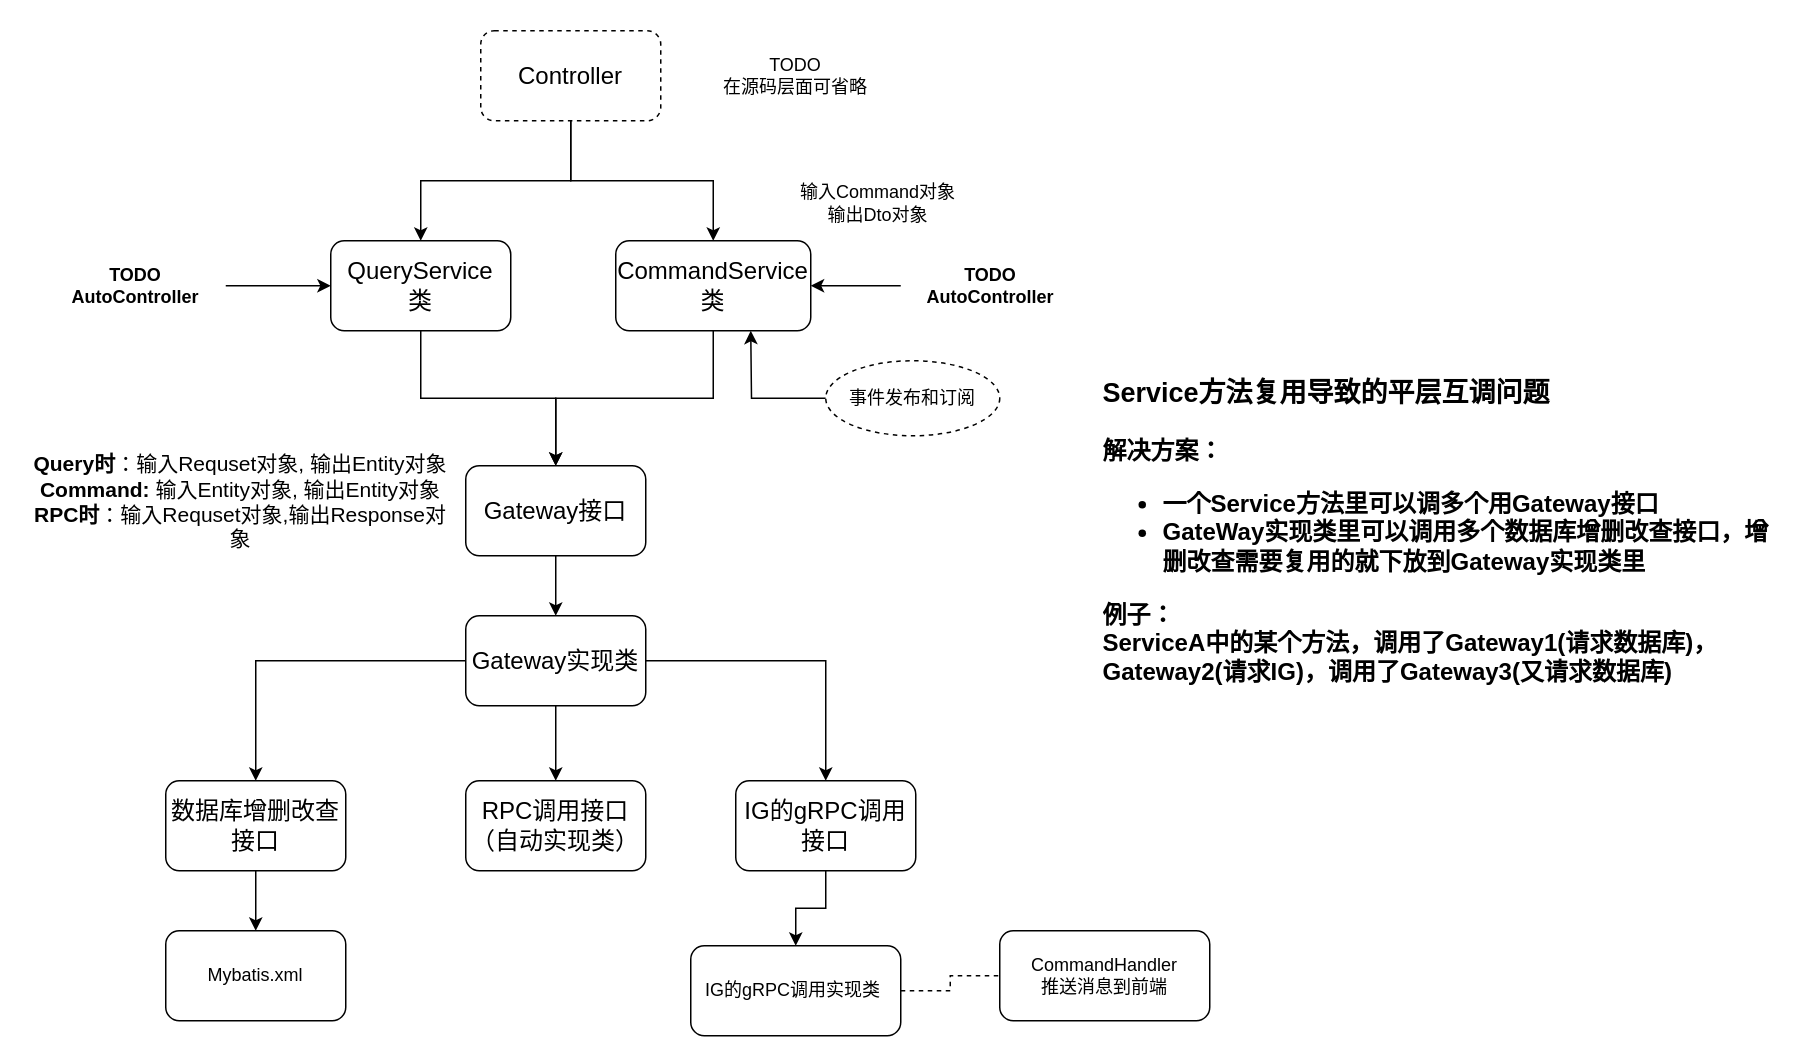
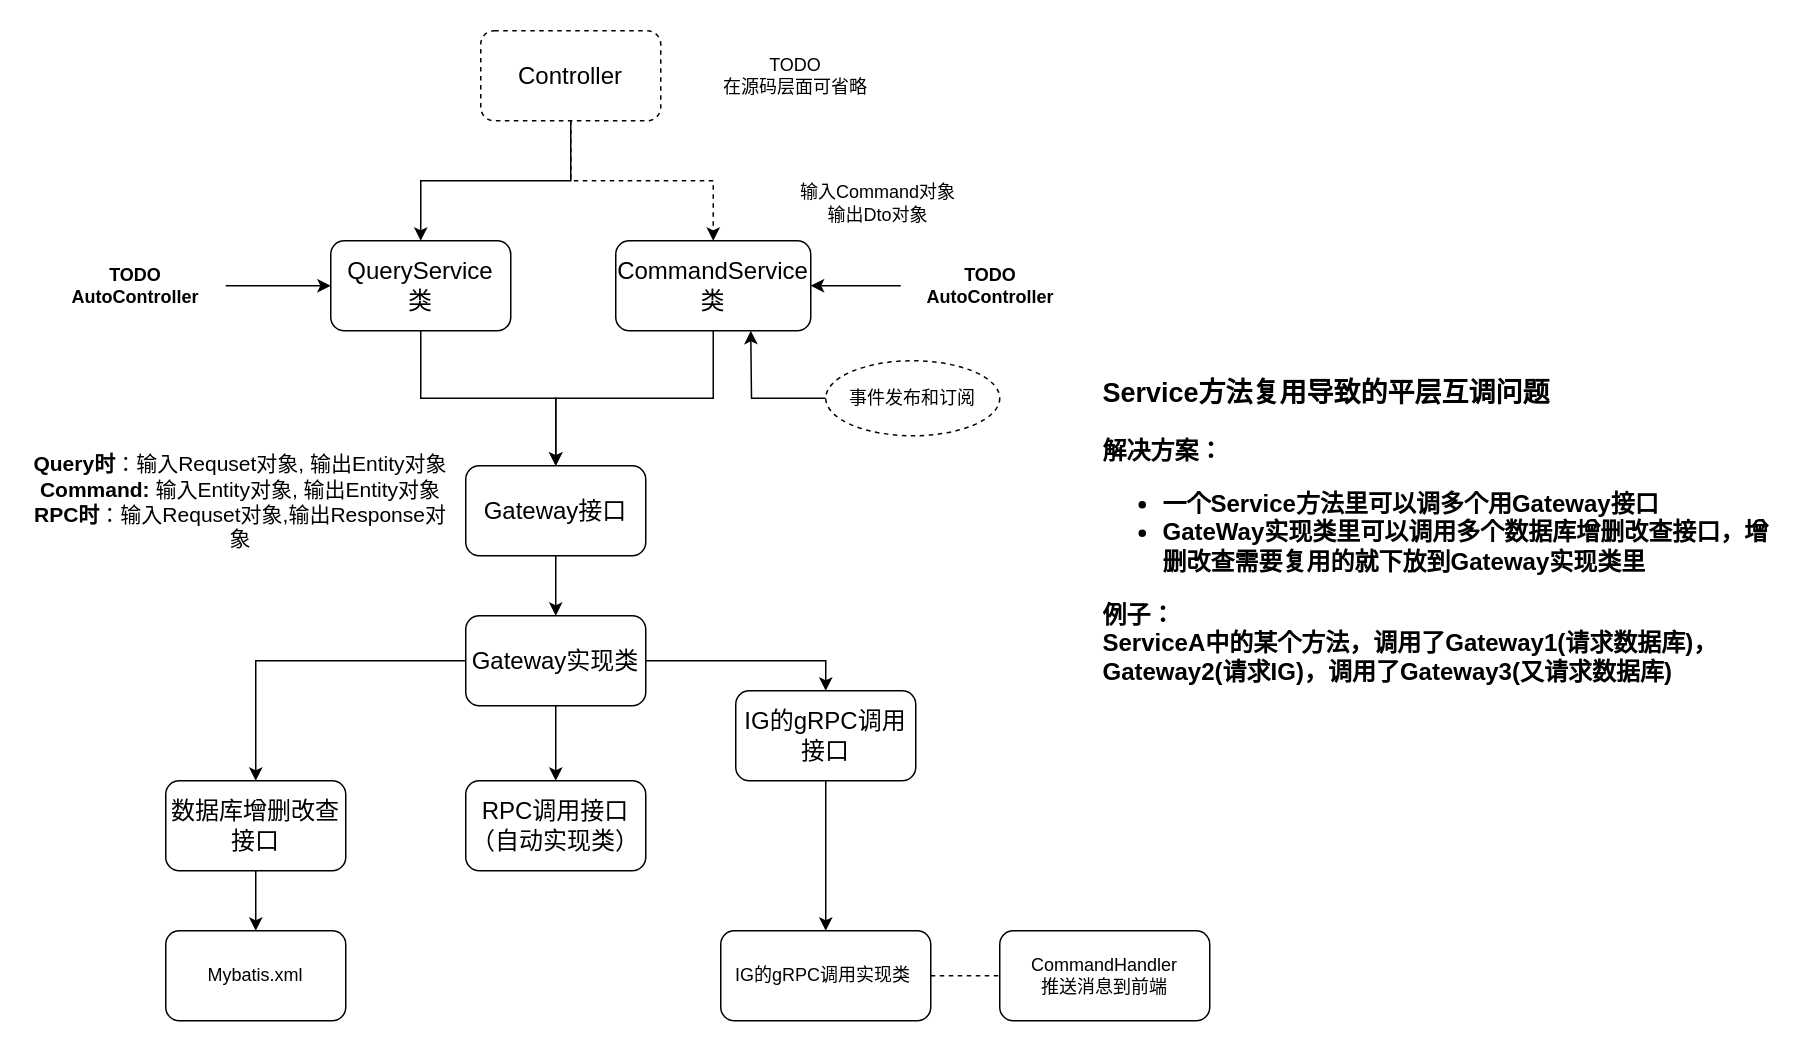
(667, 181) -> (667, 181)
(826, 826) -> (826, 736)
(796, 991) -> (826, 976)
